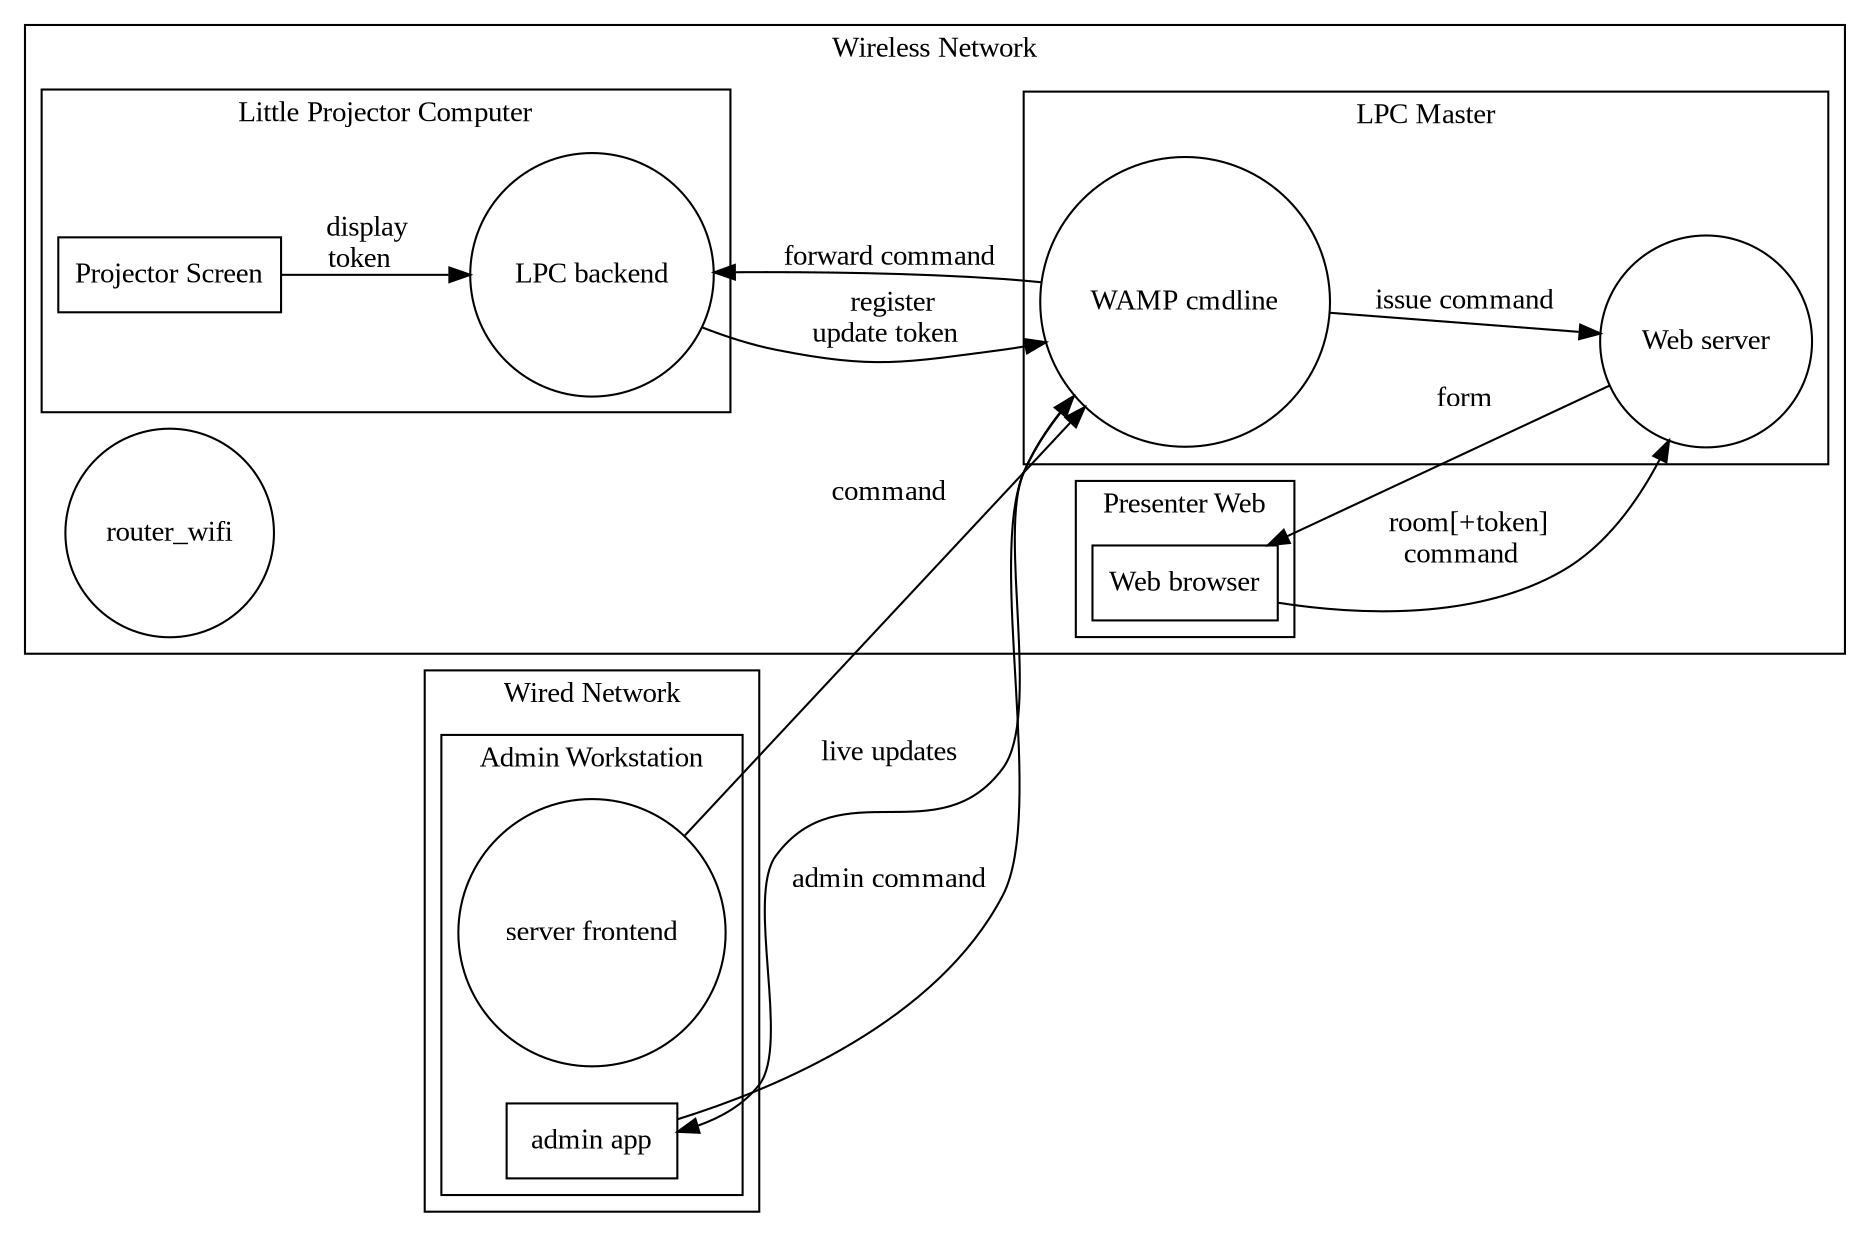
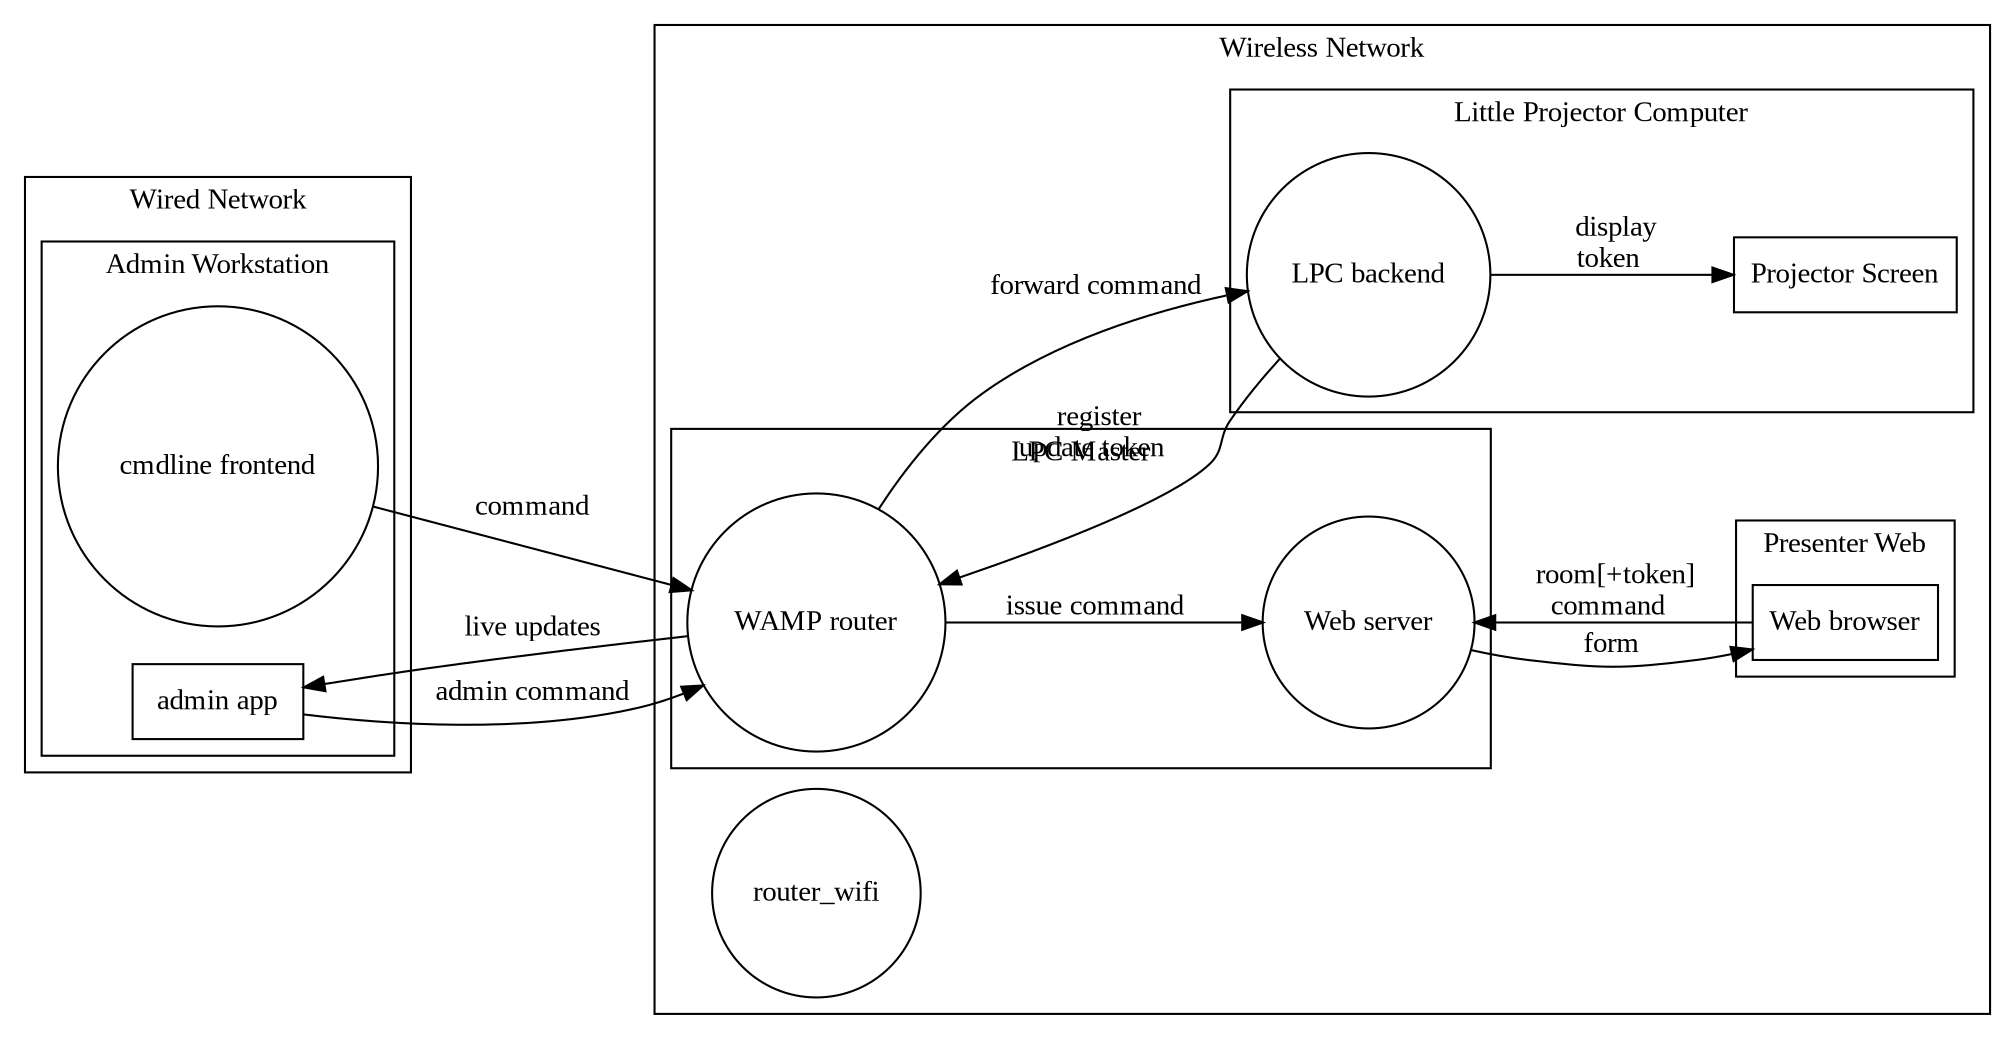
(365, 275) -> (1601, 275)
(1185, 302) -> (816, 623)
(592, 933) -> (218, 466)
